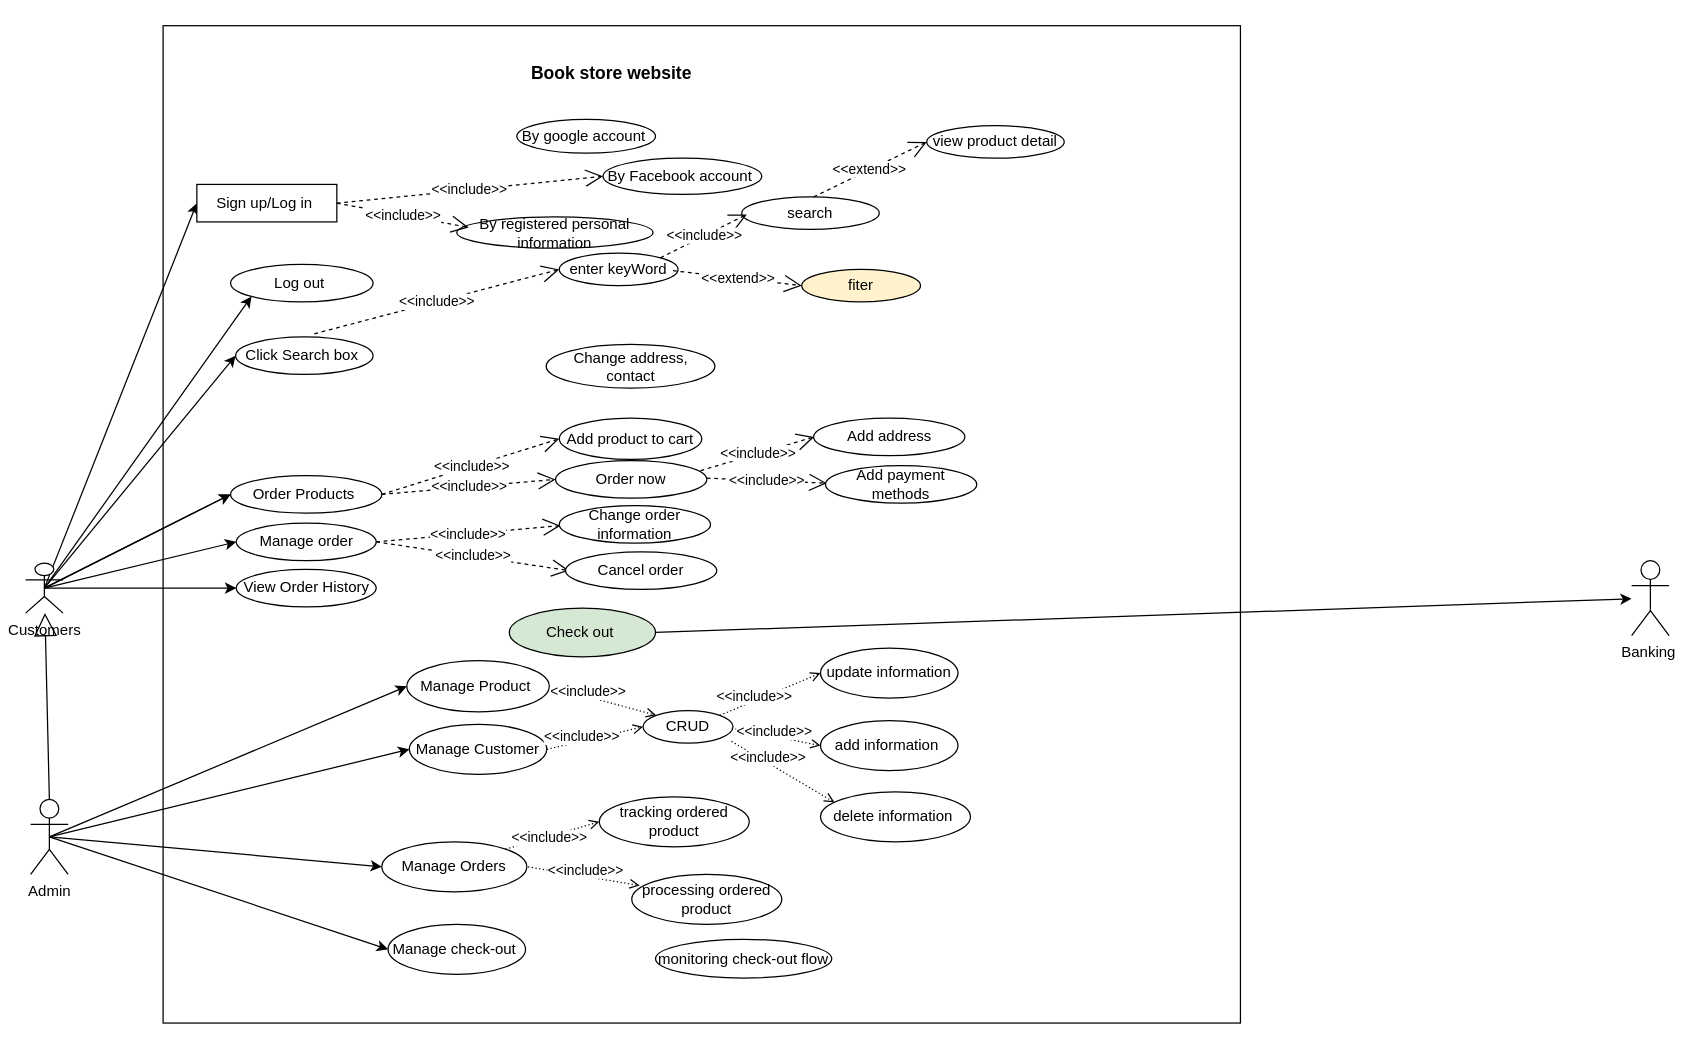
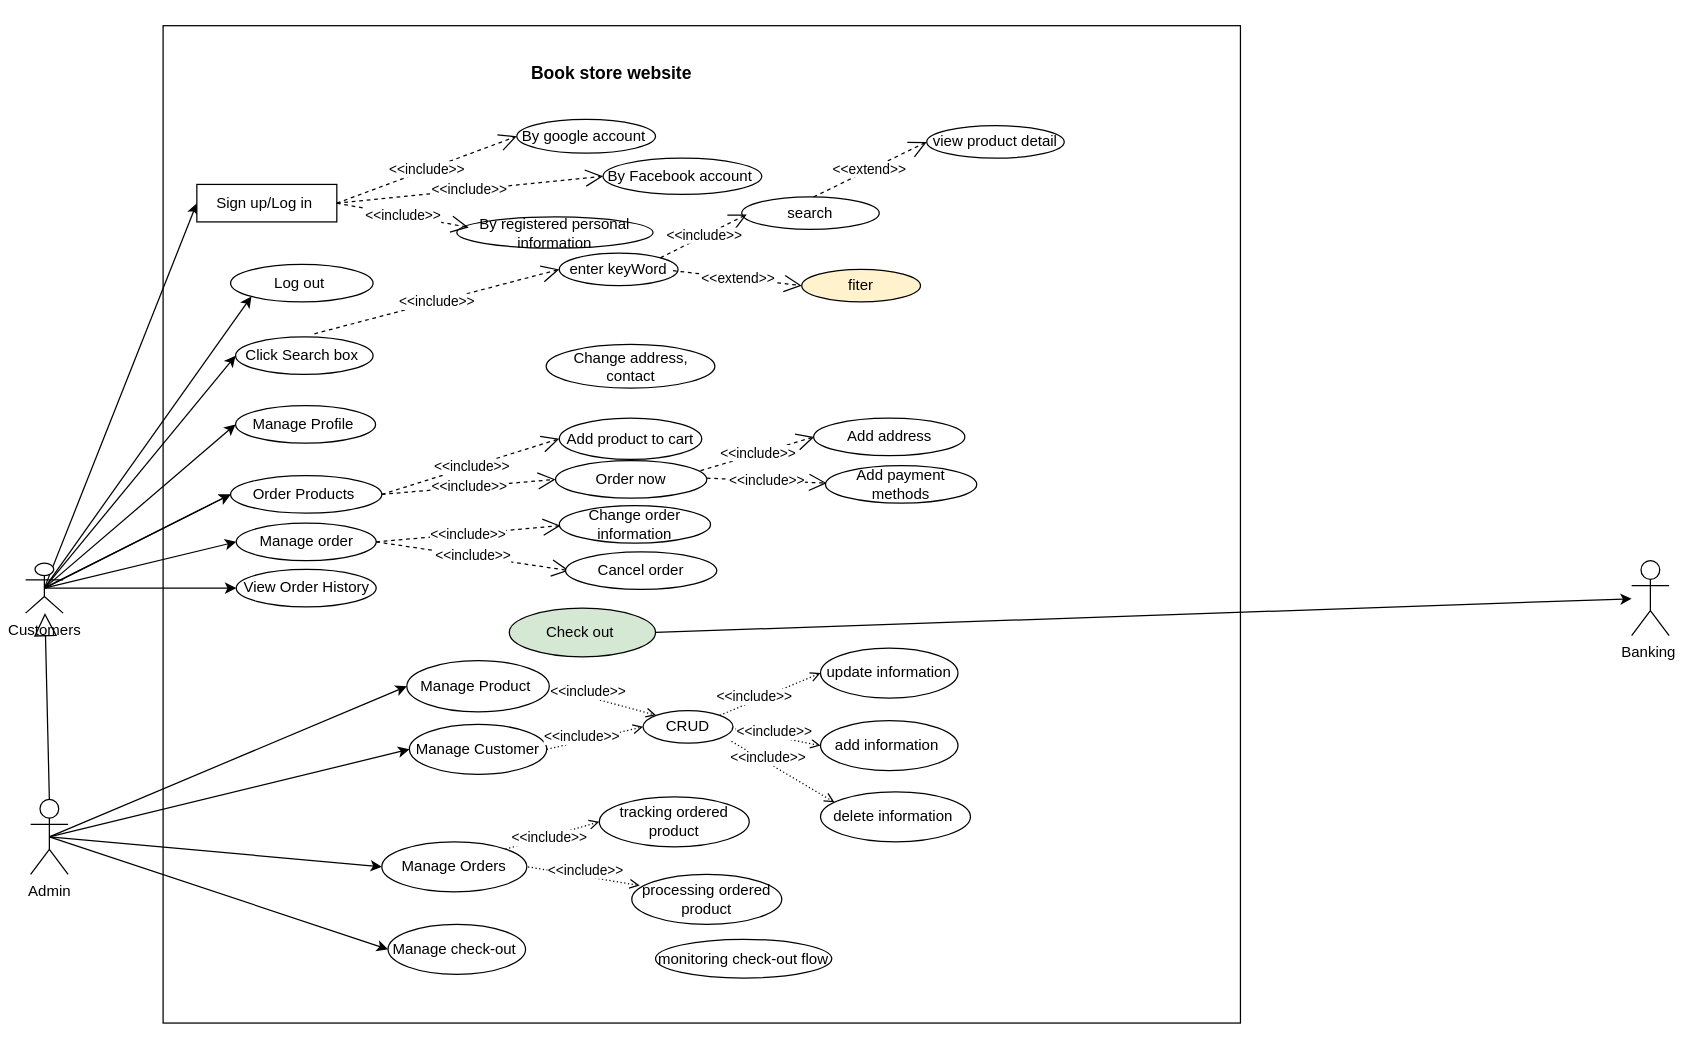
none -> (428, 169)
none -> (306, 424)
none -> (140, 506)
